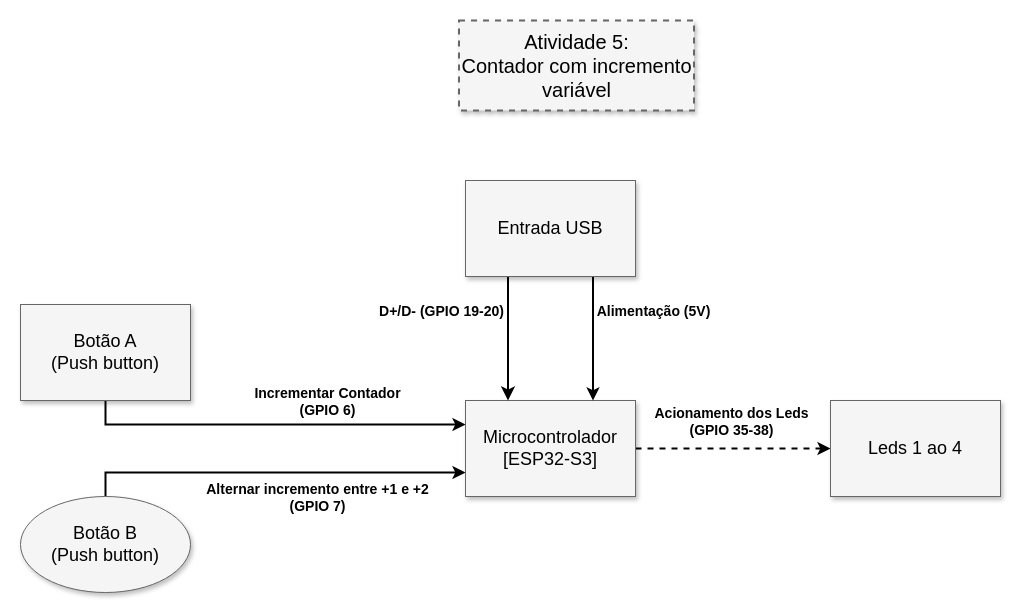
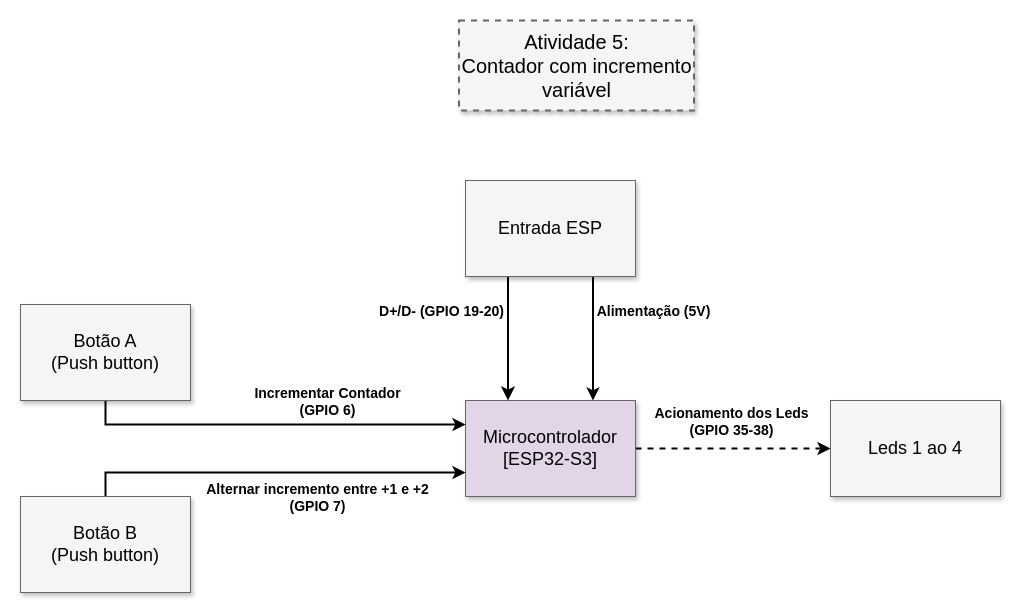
(551, 229) -> (551, 229)
(551, 449) -> (551, 449)
(106, 545) -> (106, 545)
